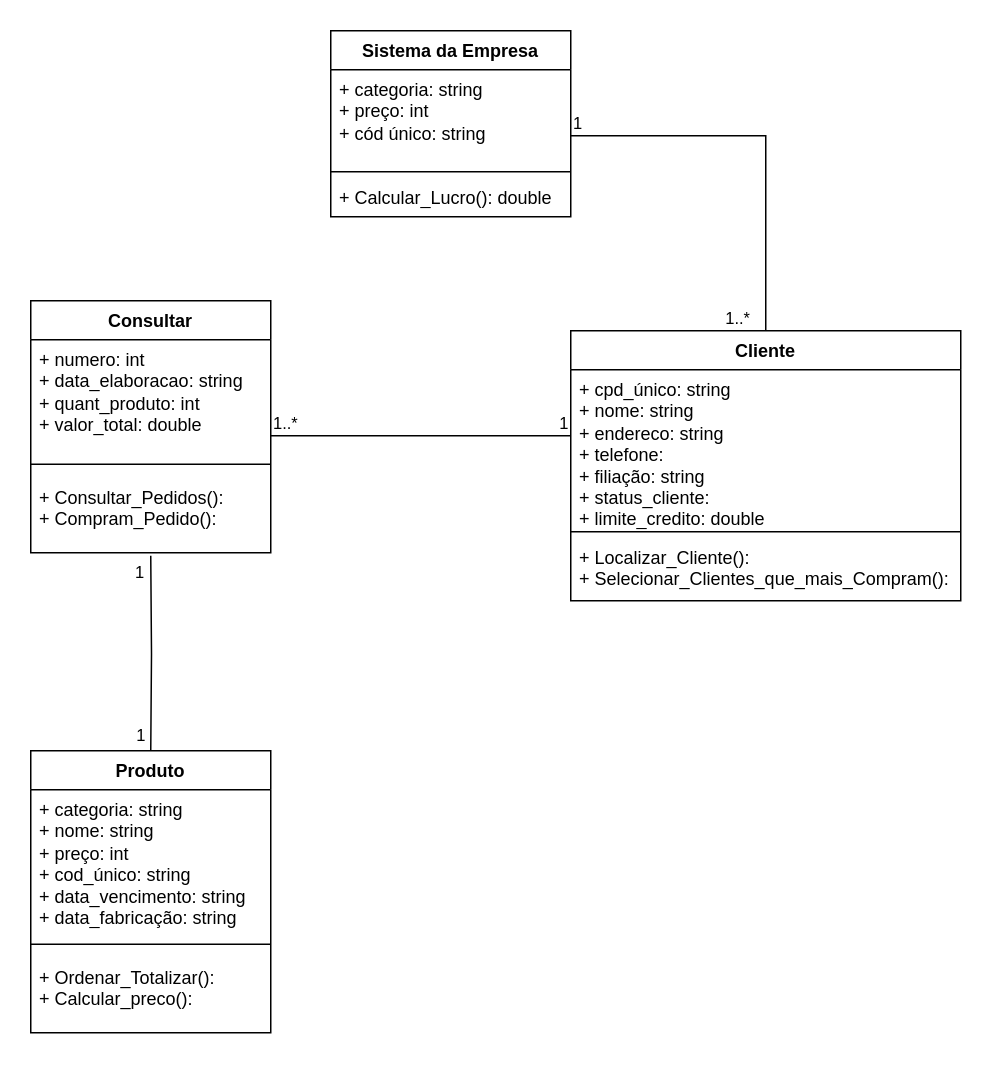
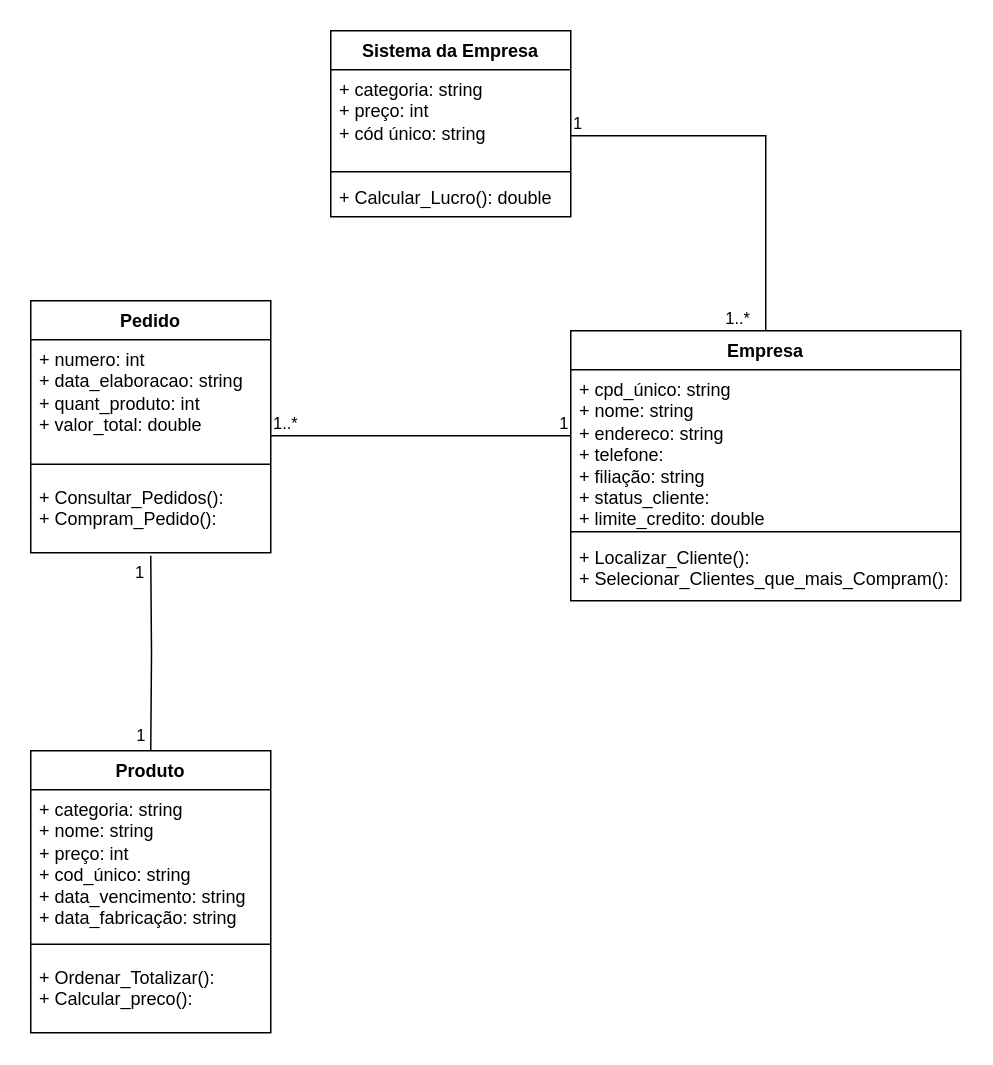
(151, 322) -> (151, 322)
(766, 352) -> (766, 352)
